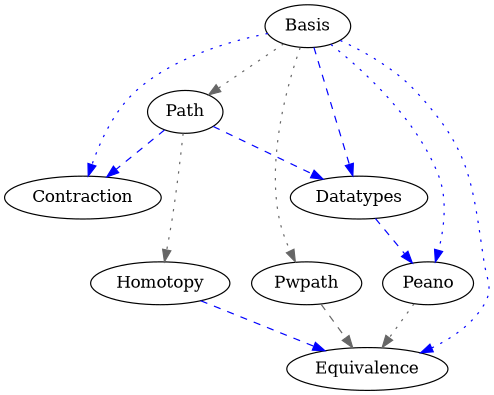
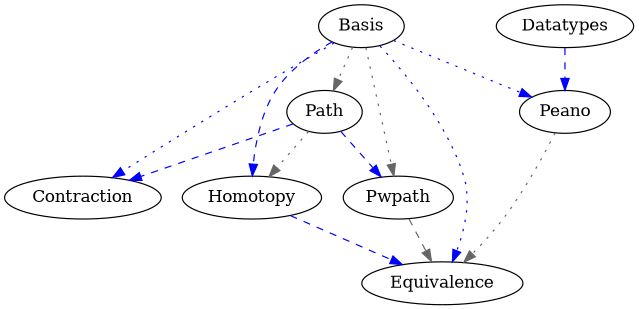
(332, 106) -> (275, 91)
(263, 150) -> (357, 150)
